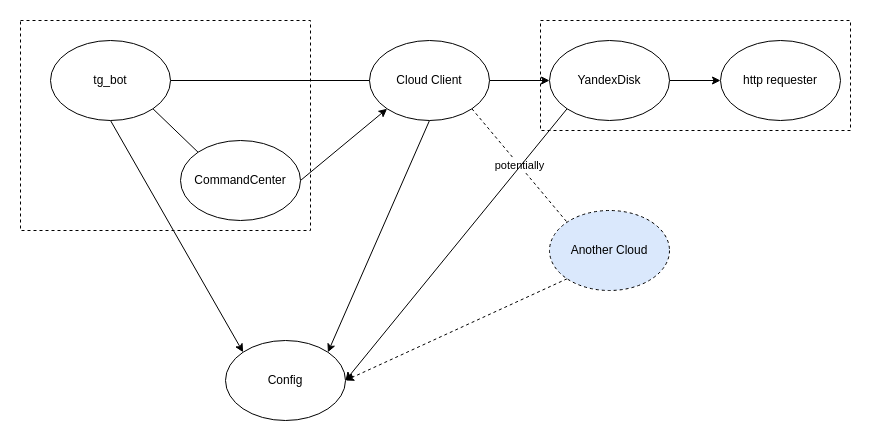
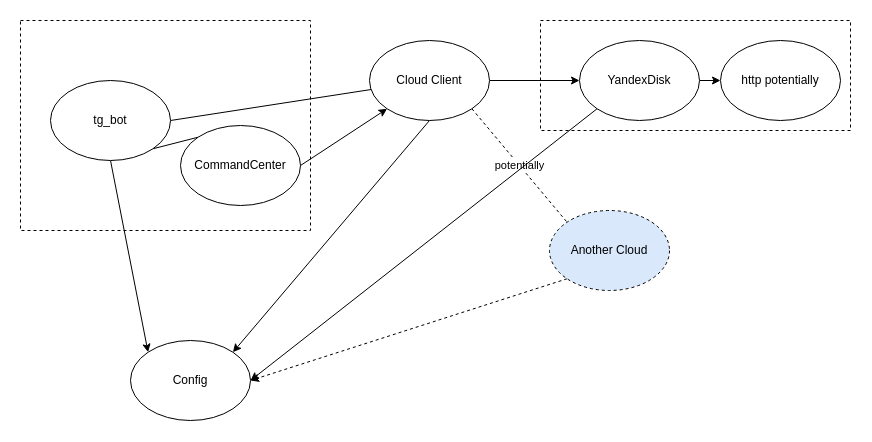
(111, 81) -> (111, 121)
(610, 81) -> (640, 81)
(781, 81) -> (781, 81)
(241, 181) -> (241, 166)
(286, 381) -> (191, 381)
